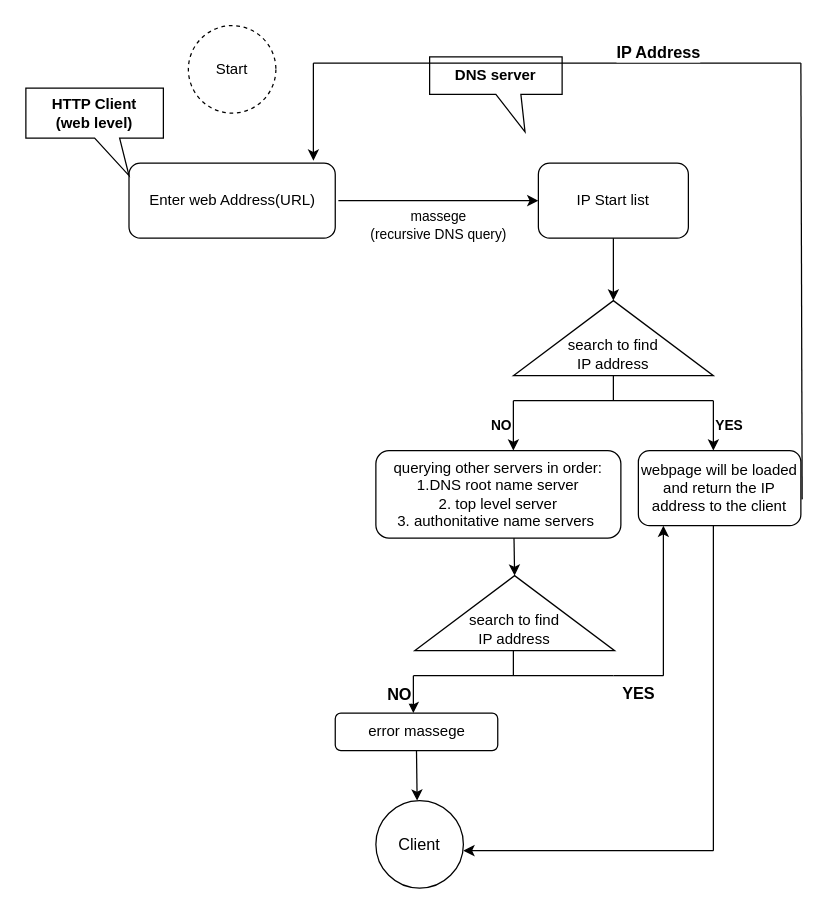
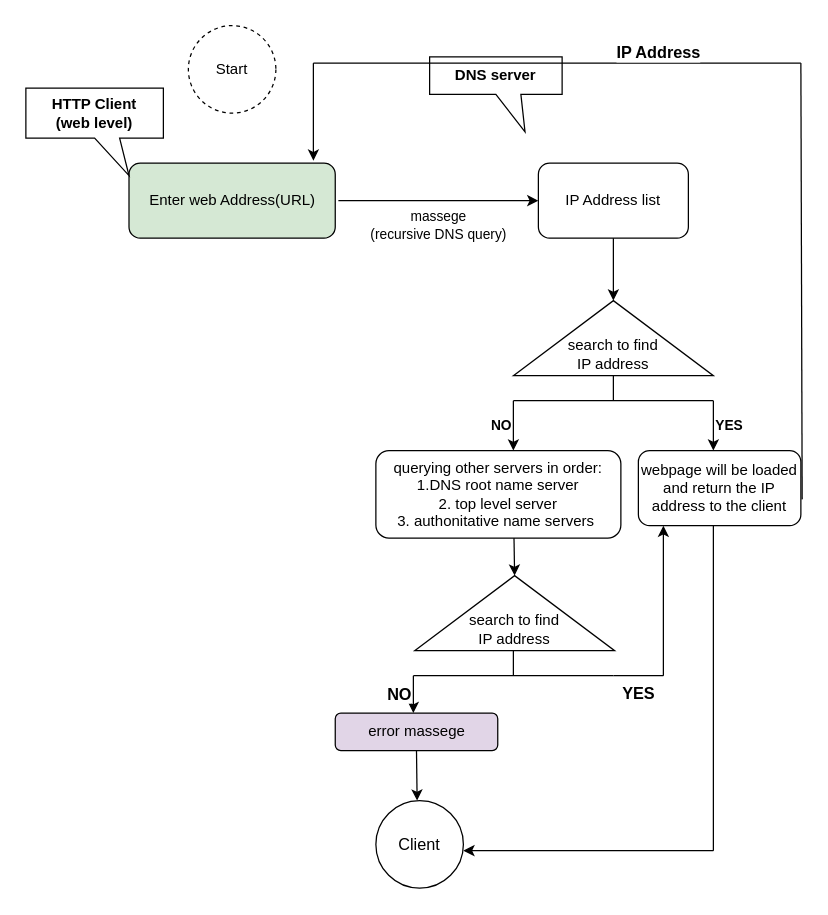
(232, 201) -> (232, 201)
(613, 201) -> (613, 201)
(416, 732) -> (416, 732)
